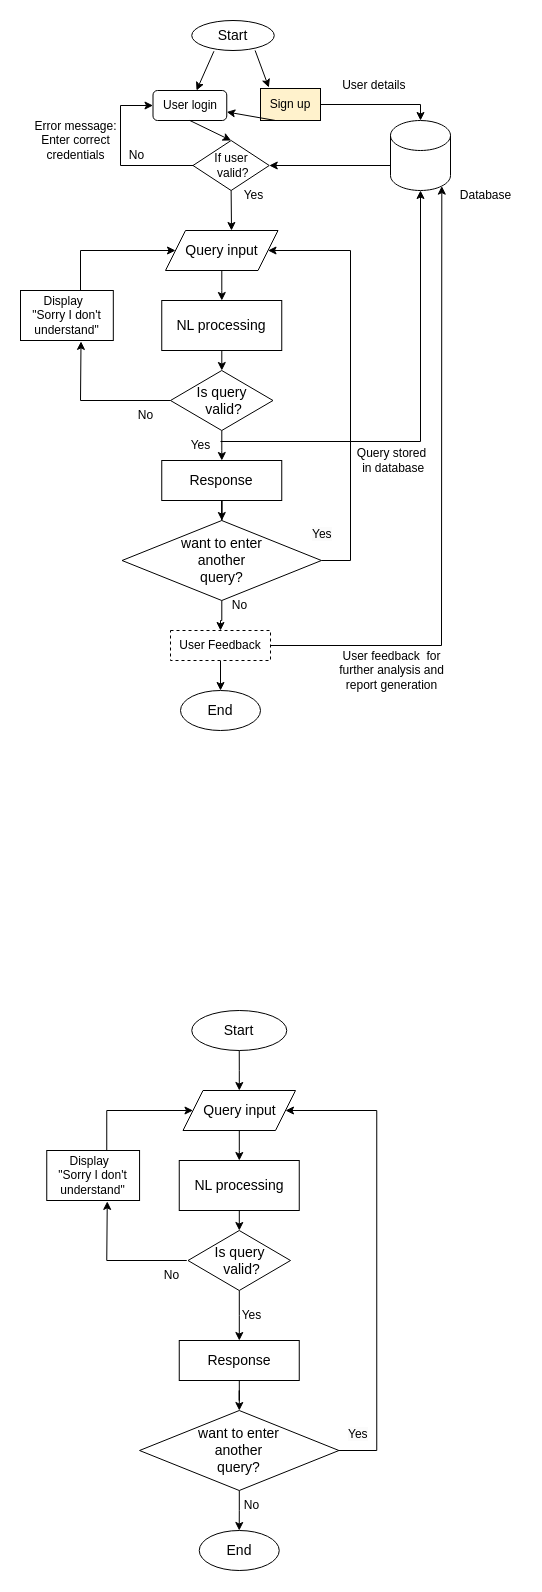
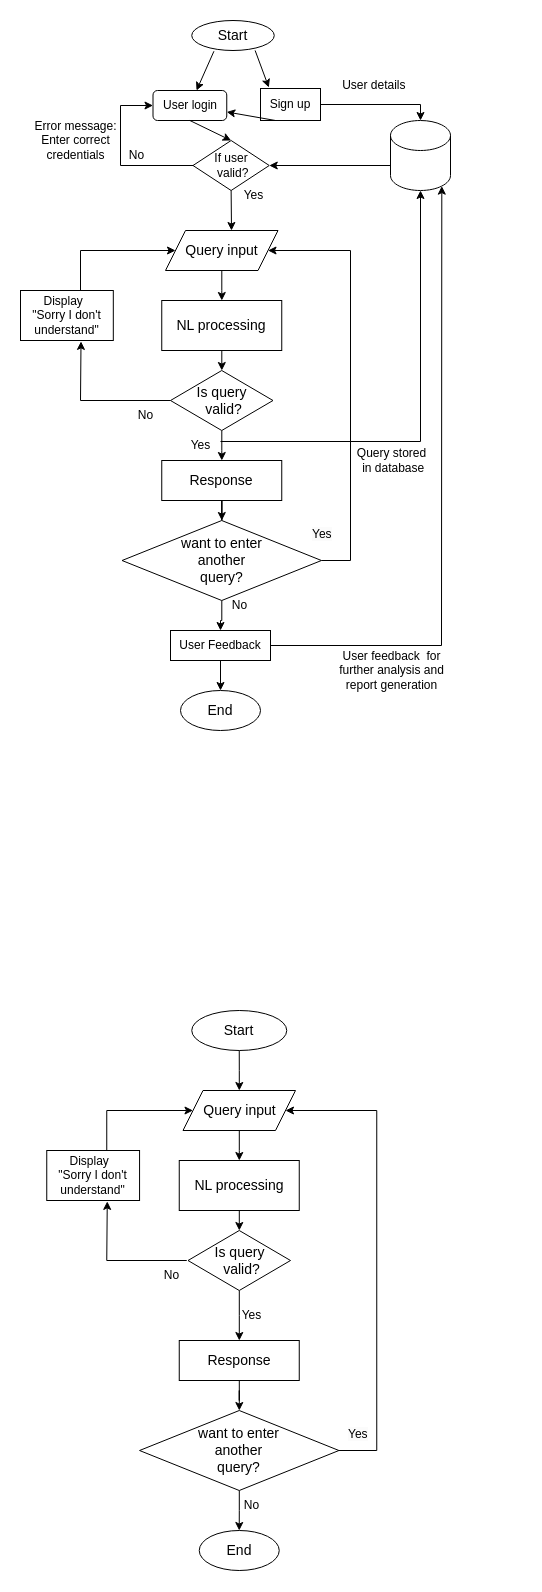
(291, 105) -> (291, 105)
(486, 196) -> none
(221, 646) -> (221, 646)
